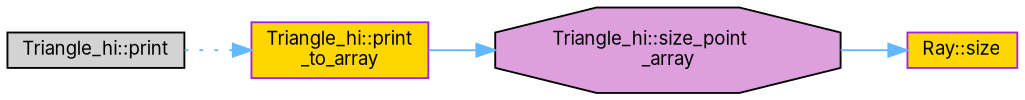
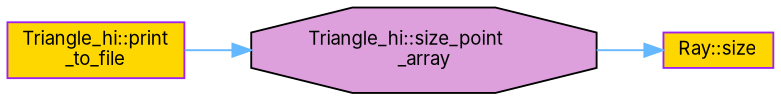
(96, 50) -> none
(340, 50) -> (96, 50)
